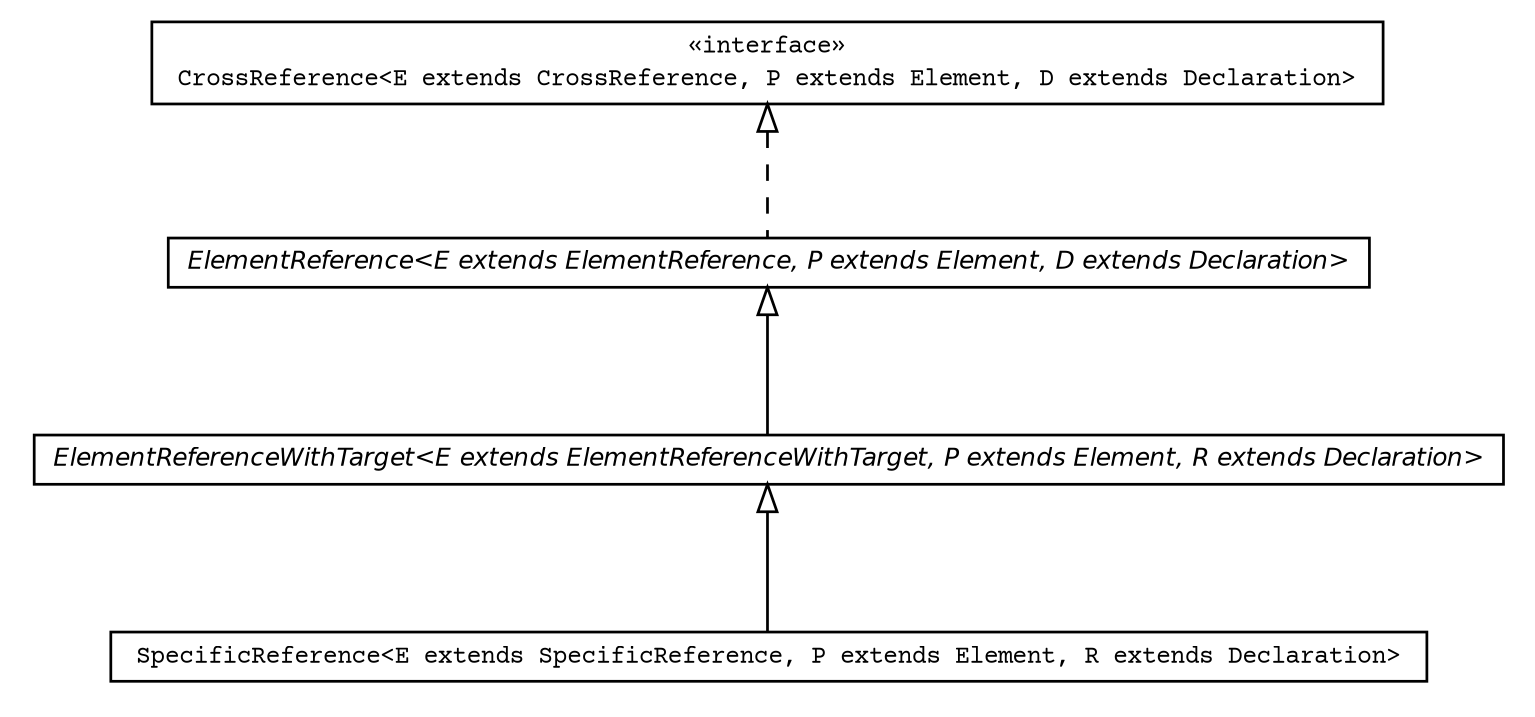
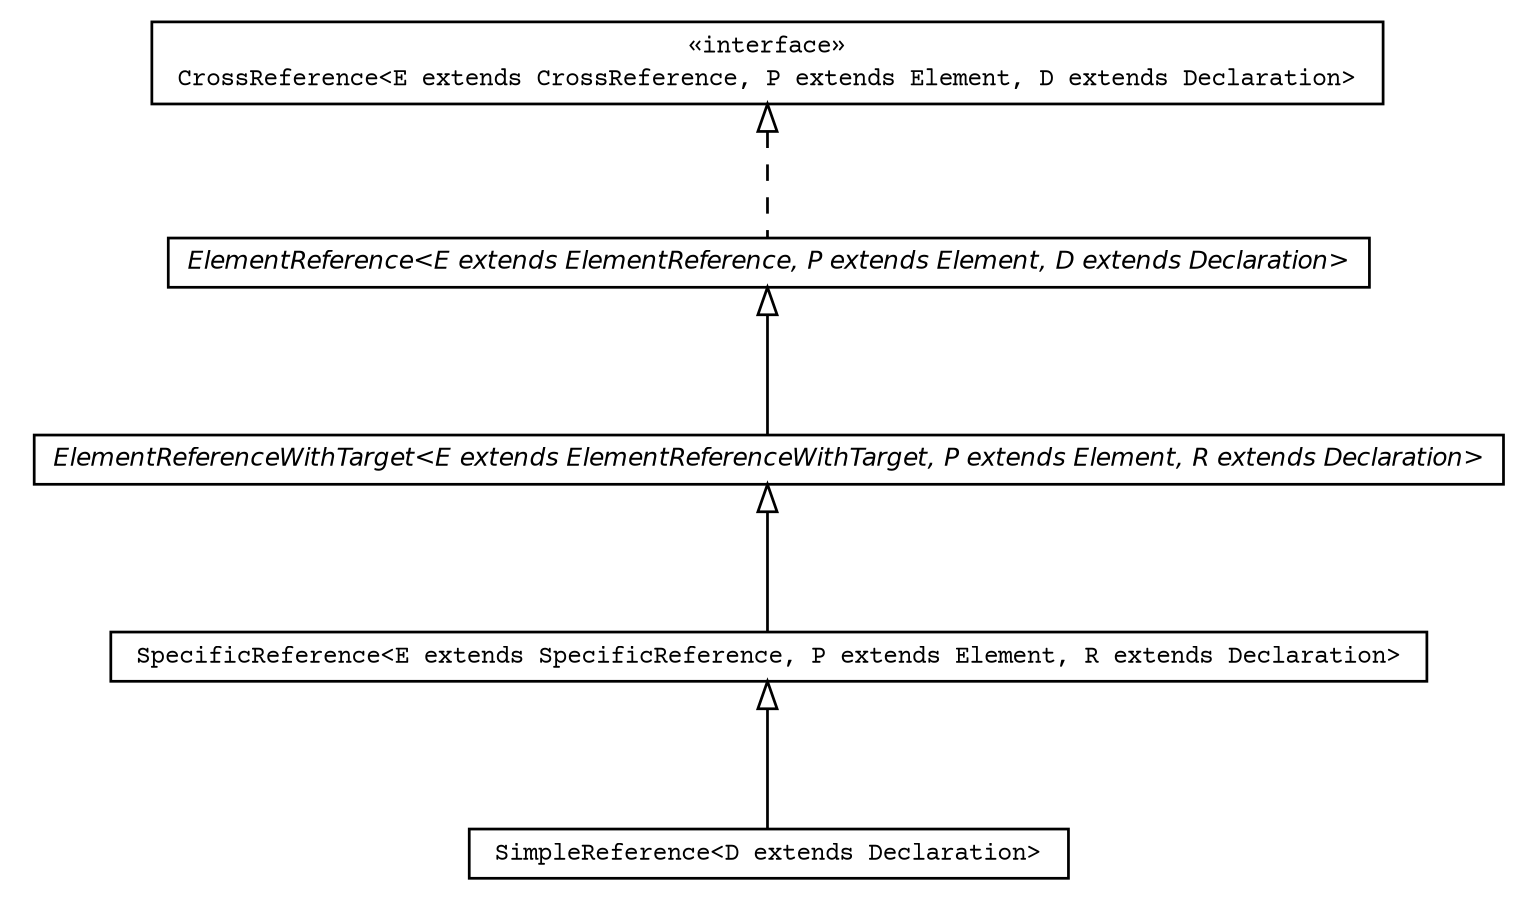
none -> (767, 854)
